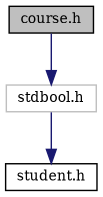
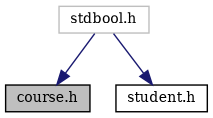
(51, 52) -> (80, 53)
